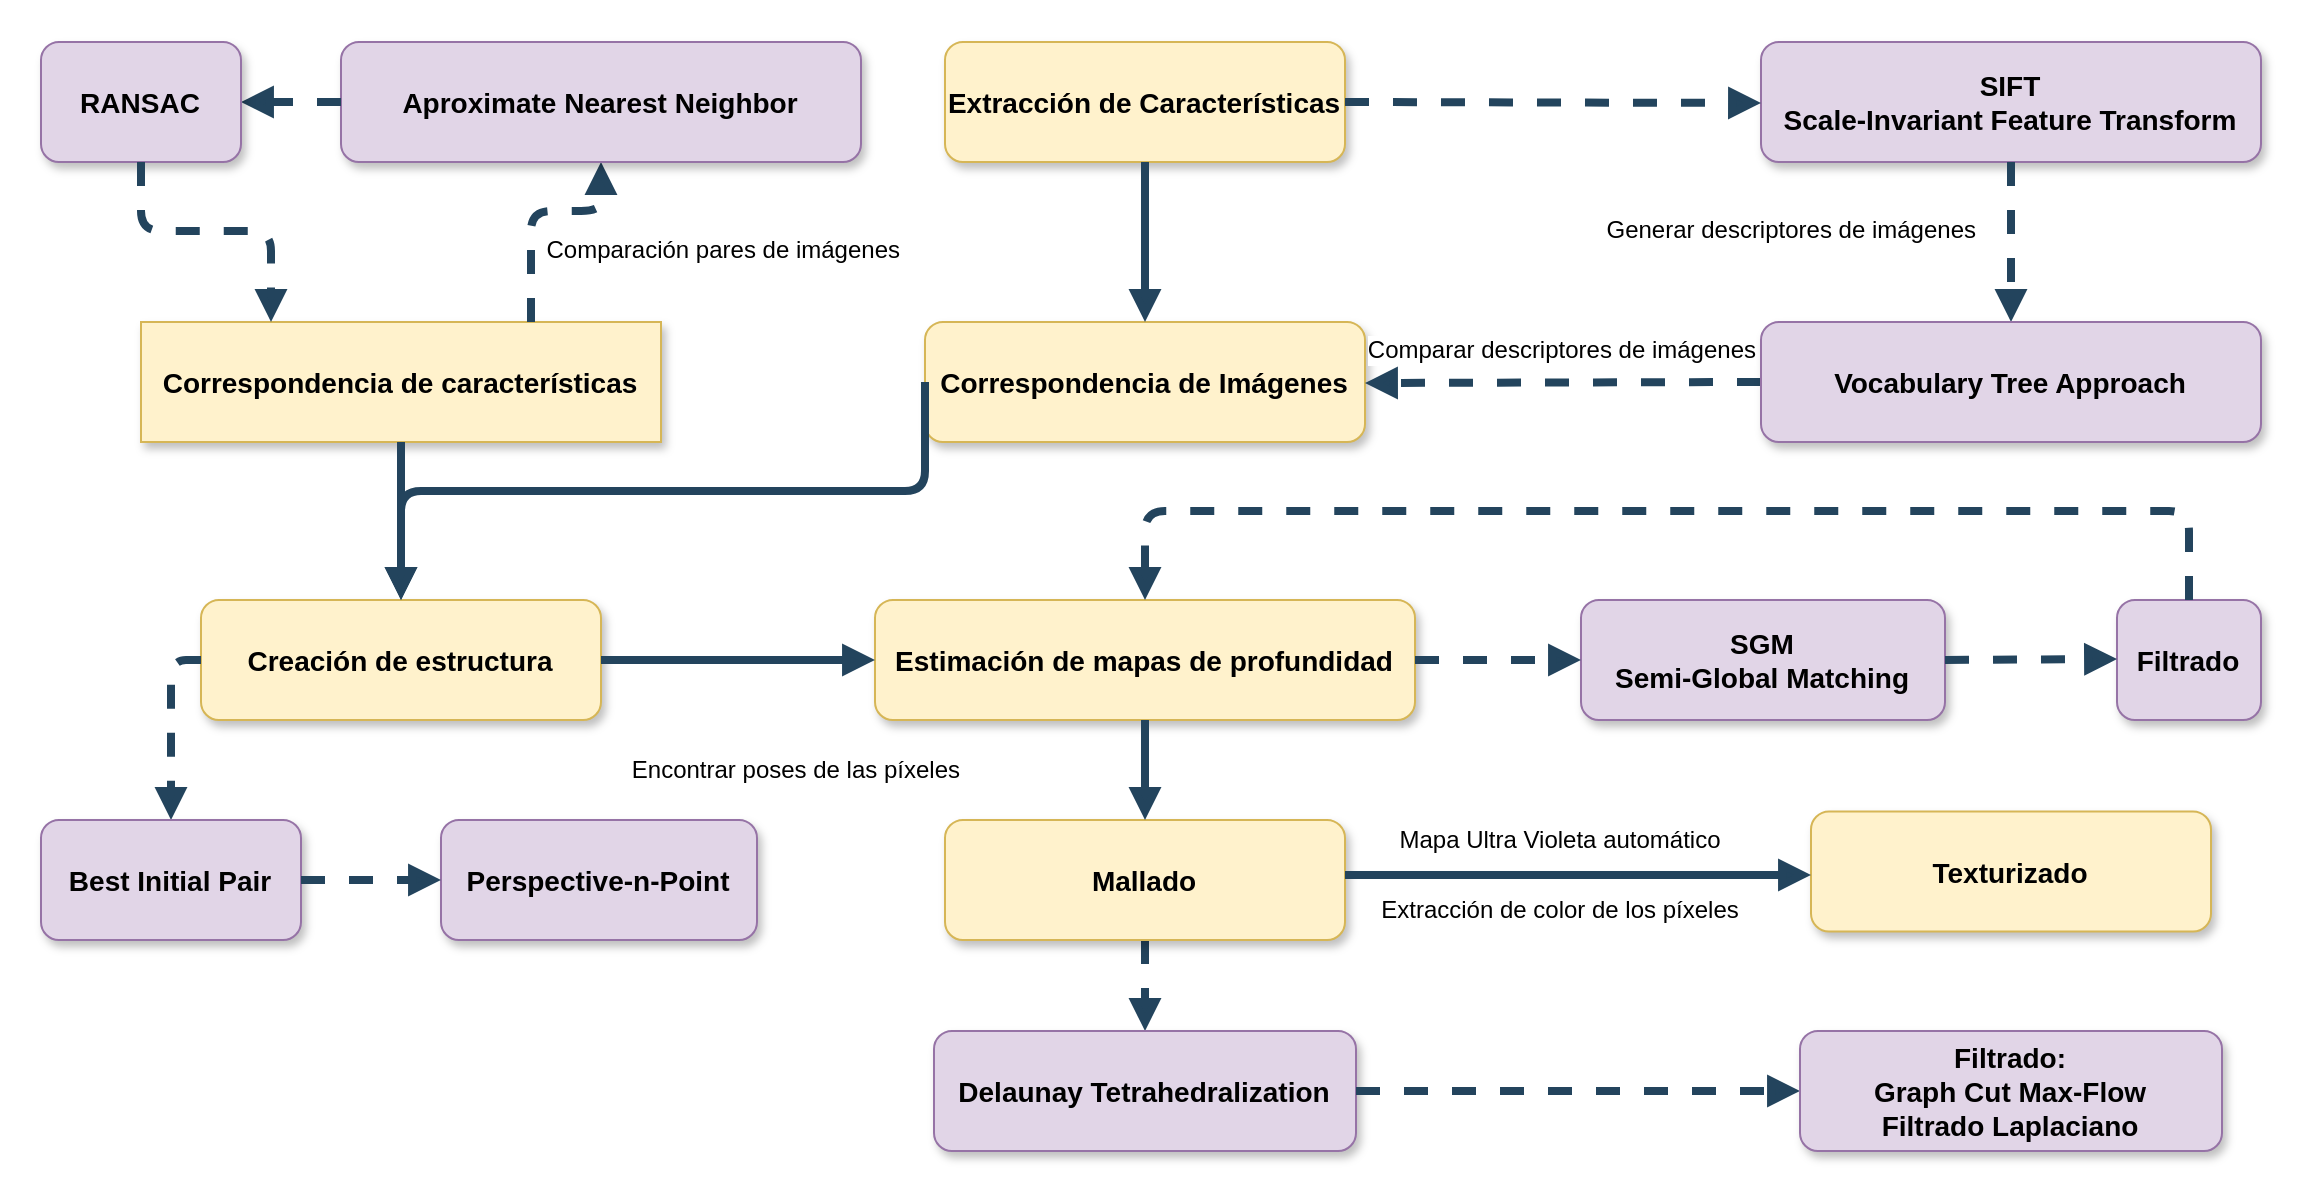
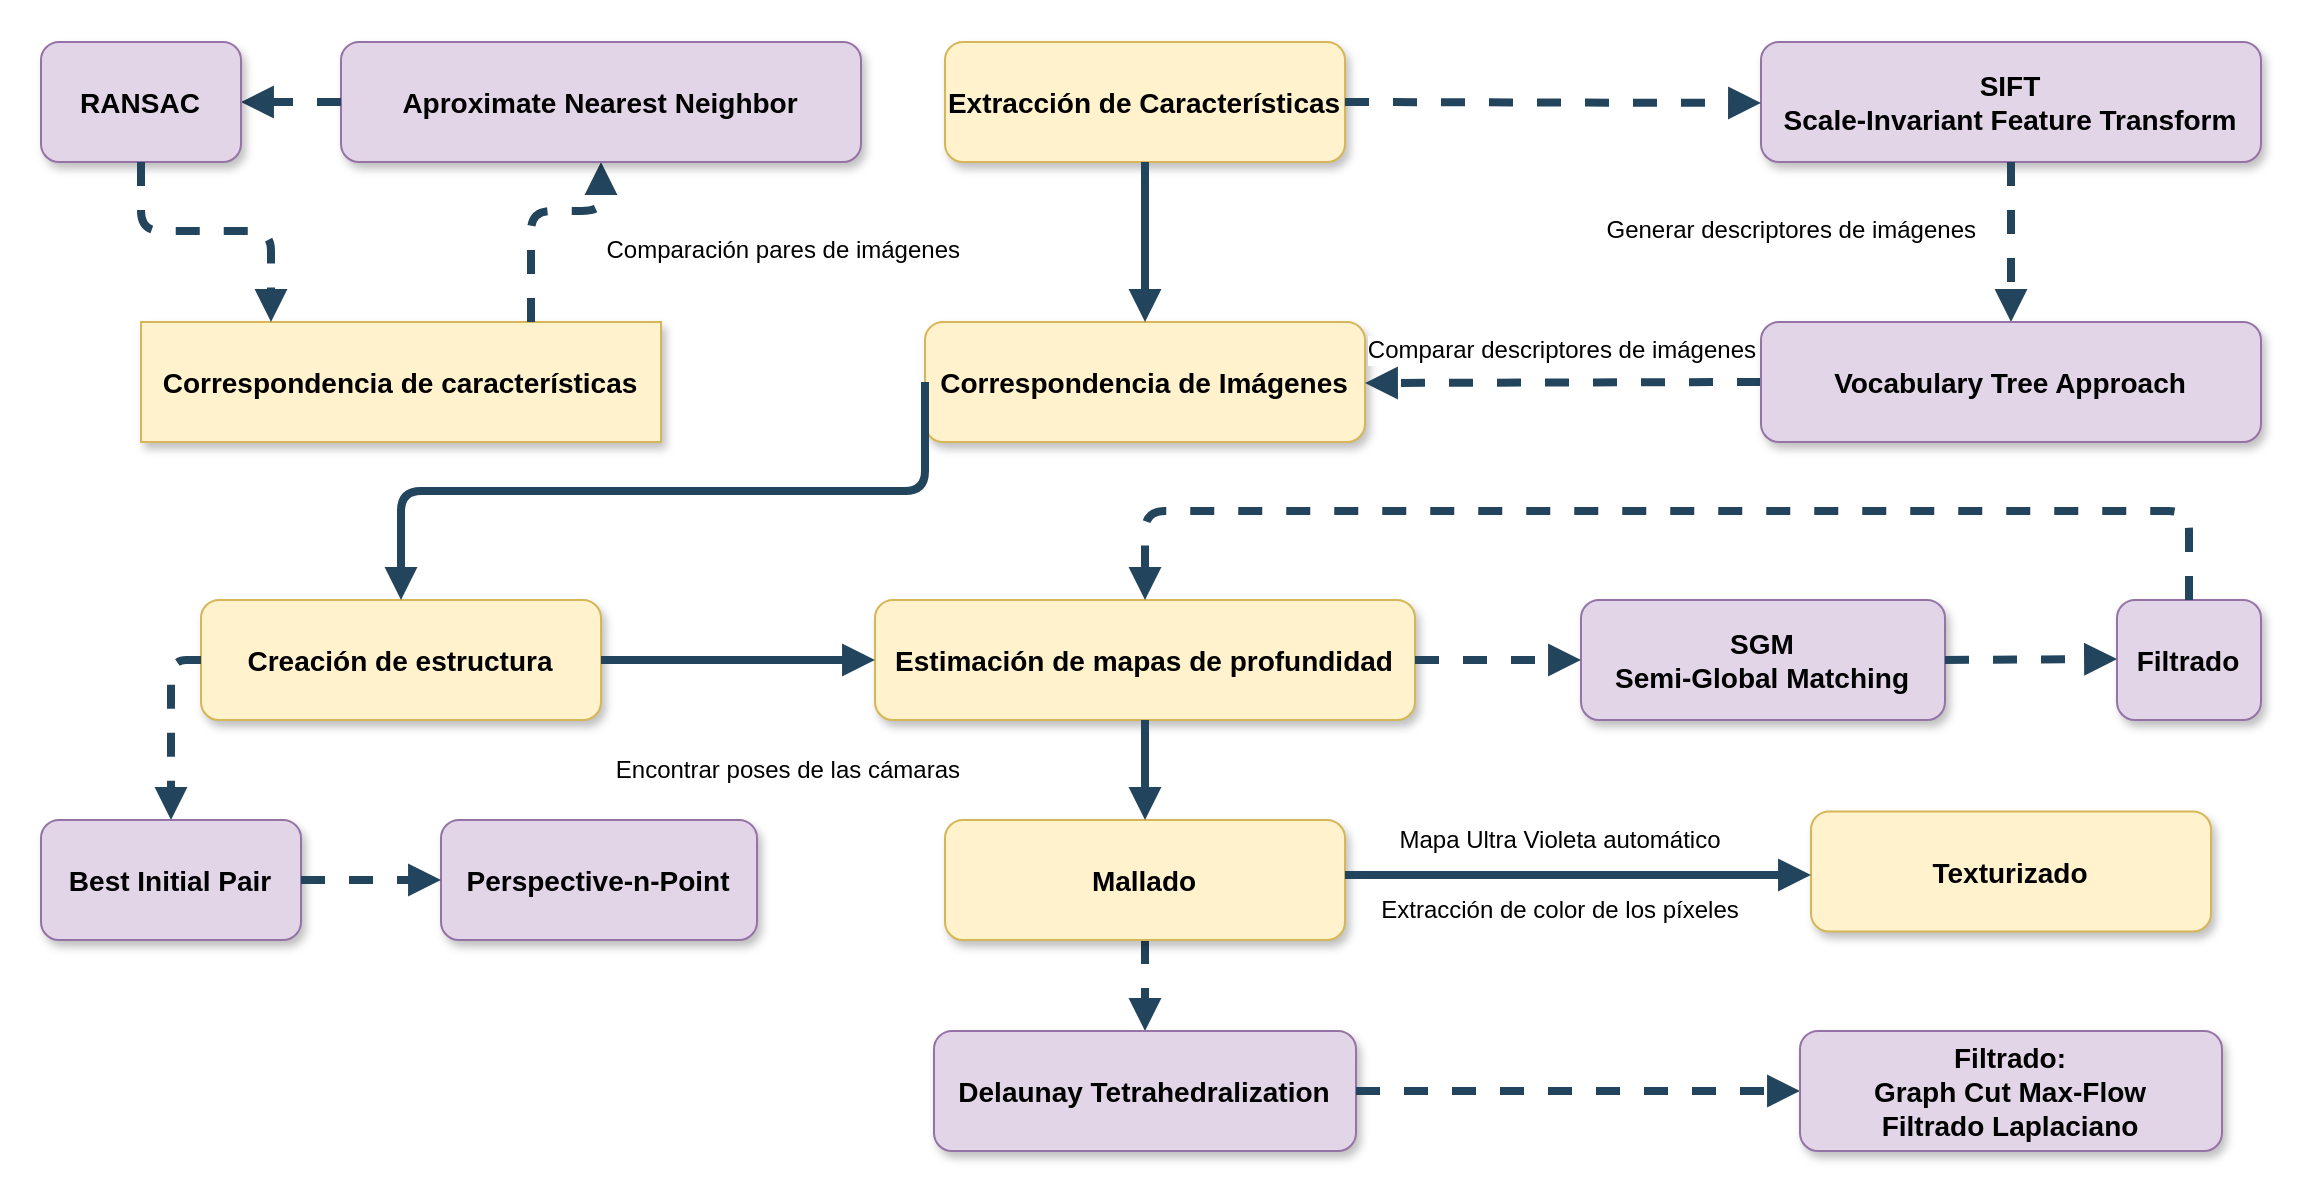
(723, 251) -> (783, 251)
(401, 470) -> none
(781, 771) -> (781, 771)
